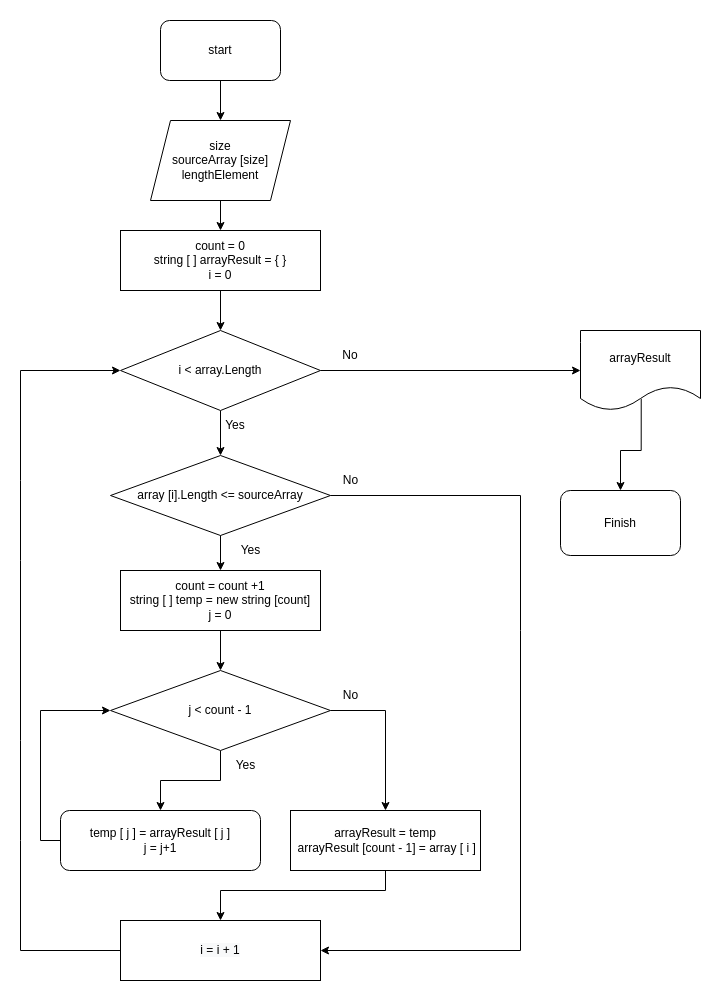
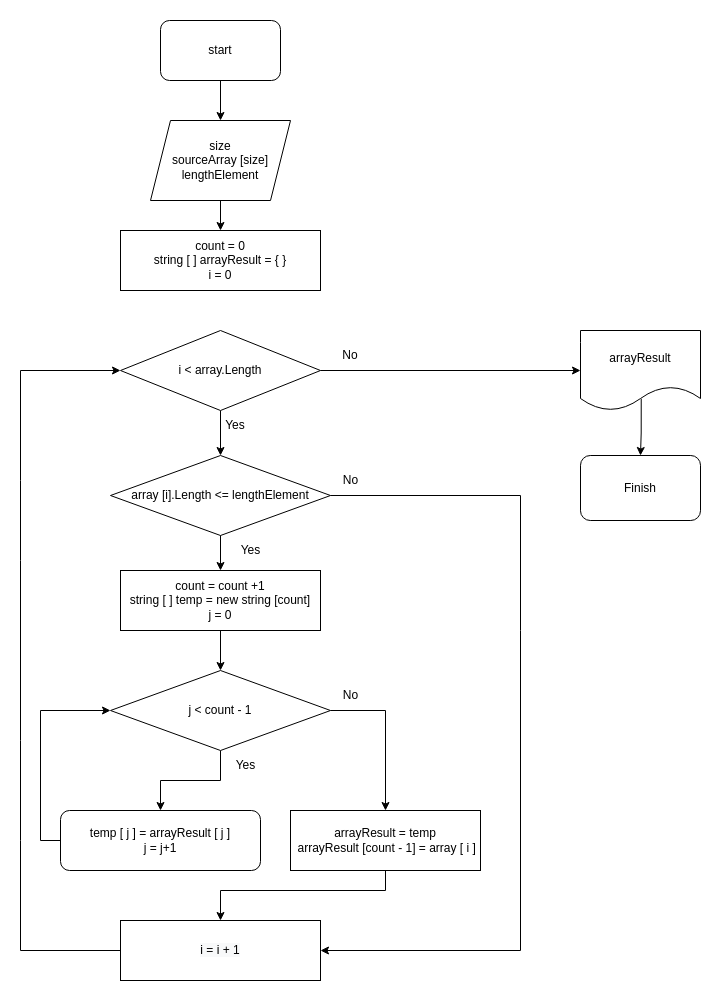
(221, 307) -> none
(221, 496) -> (221, 496)
(621, 523) -> (641, 488)
